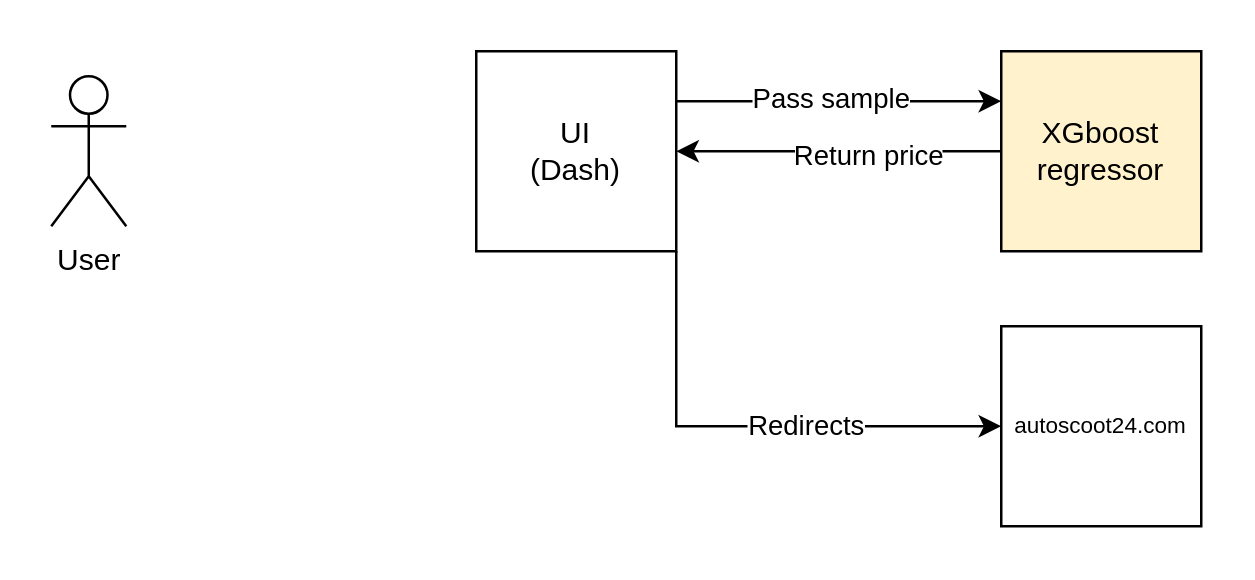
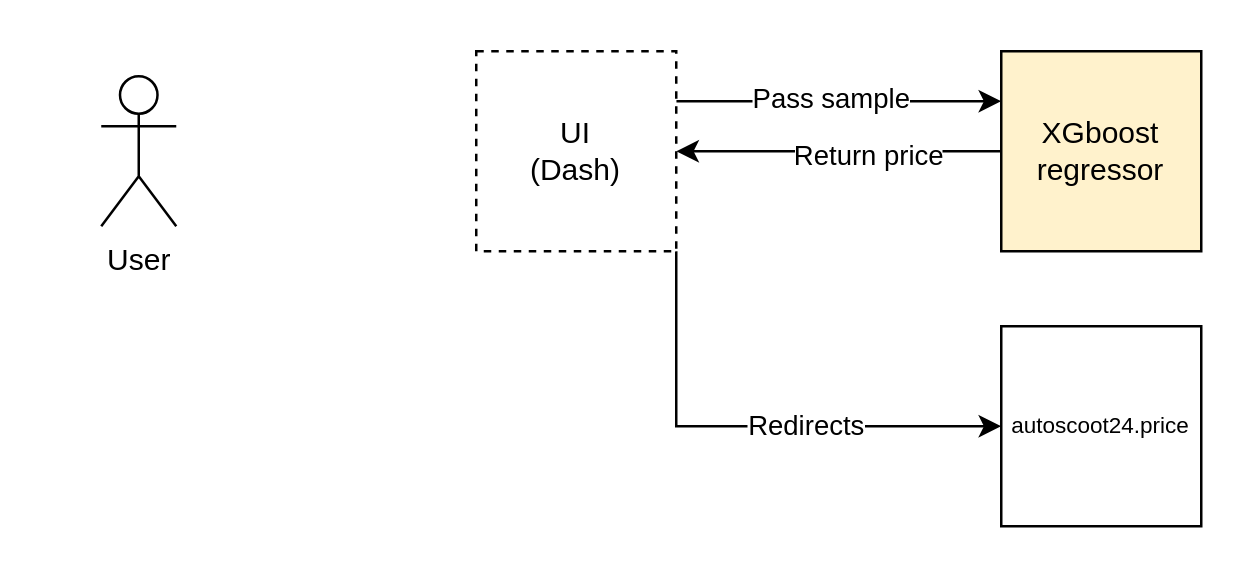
(89, 151) -> (139, 151)
(576, 151) -> (576, 151)
(1101, 426) -> (1101, 426)
